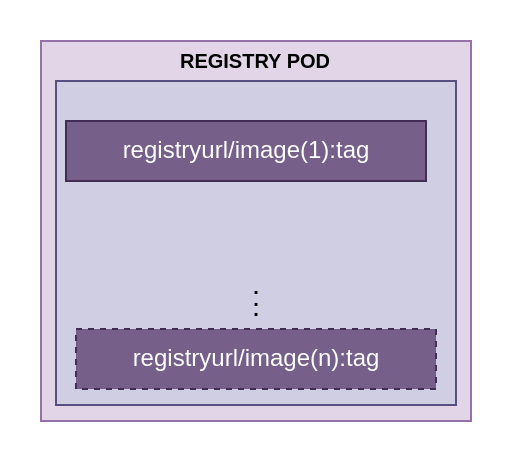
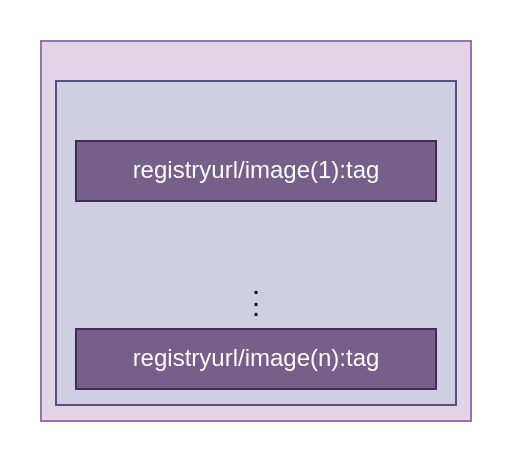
(256, 61) -> none
(246, 151) -> (256, 171)
(256, 359) -> (256, 359)
